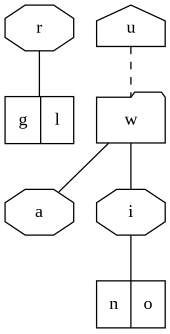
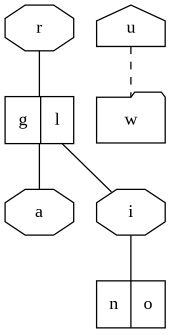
(131, 166) -> (86, 167)
(84, 167) -> (39, 166)
